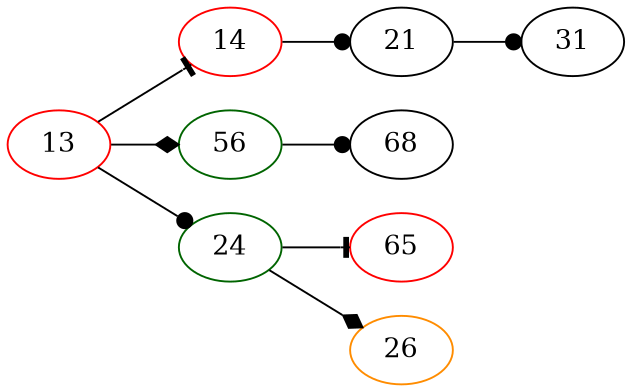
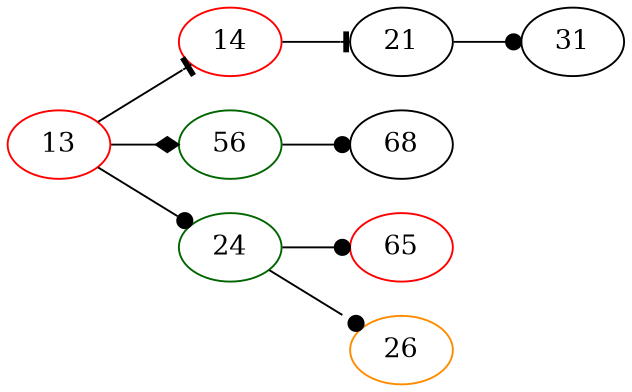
(311, 42) -> (311, 42)
(311, 247) -> (311, 247)
(306, 293) -> (306, 293)
